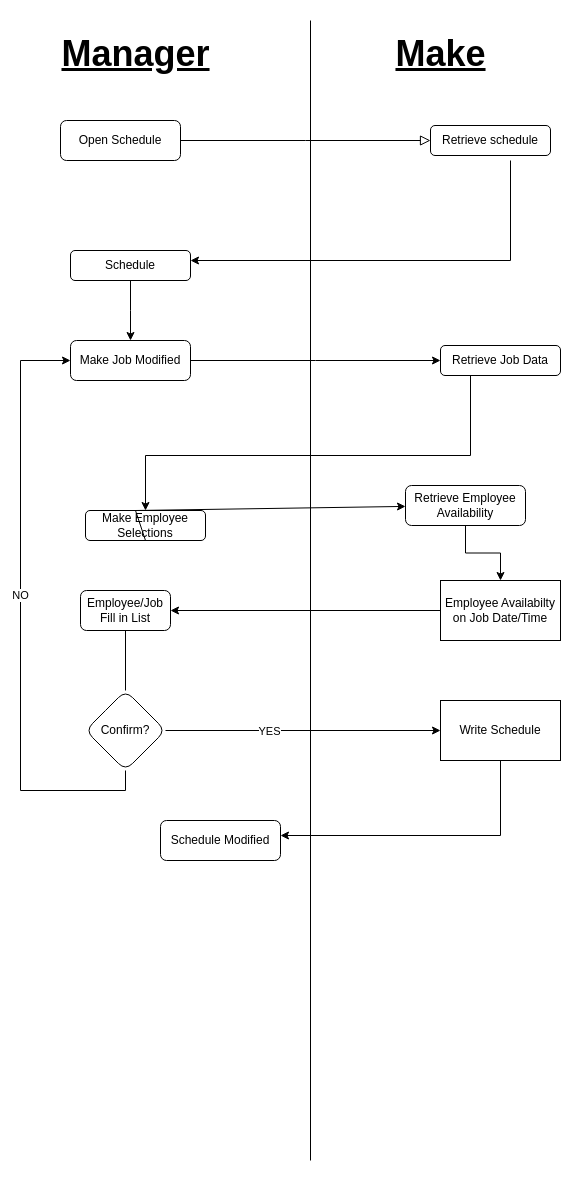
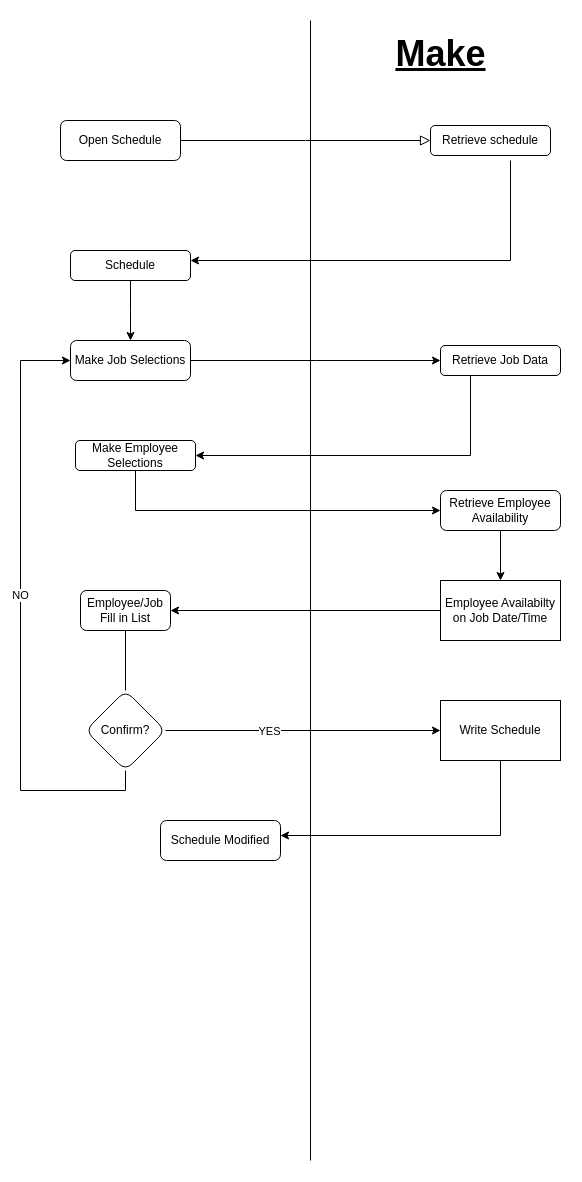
(136, 54) -> none
(131, 361) -> (131, 361)
(466, 506) -> (501, 511)
(146, 526) -> (136, 456)
